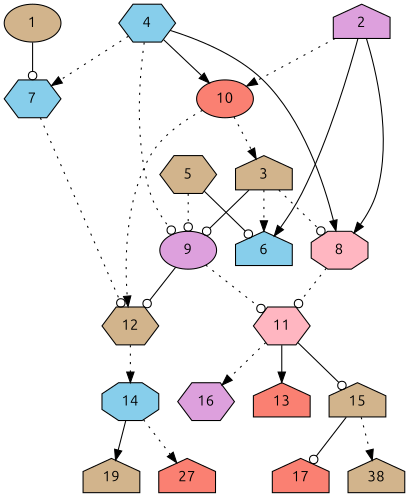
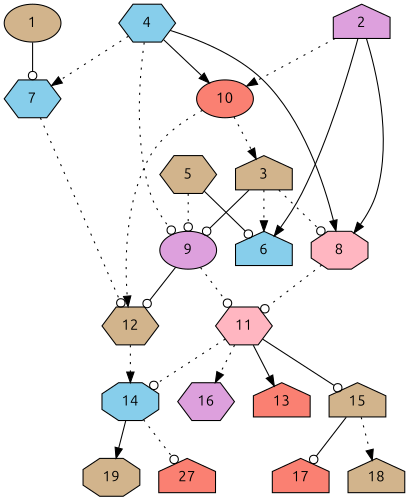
none -> (191, 361)
(157, 437) -> (158, 438)
(111, 477) -> (111, 477)
(376, 477) -> (376, 477)
